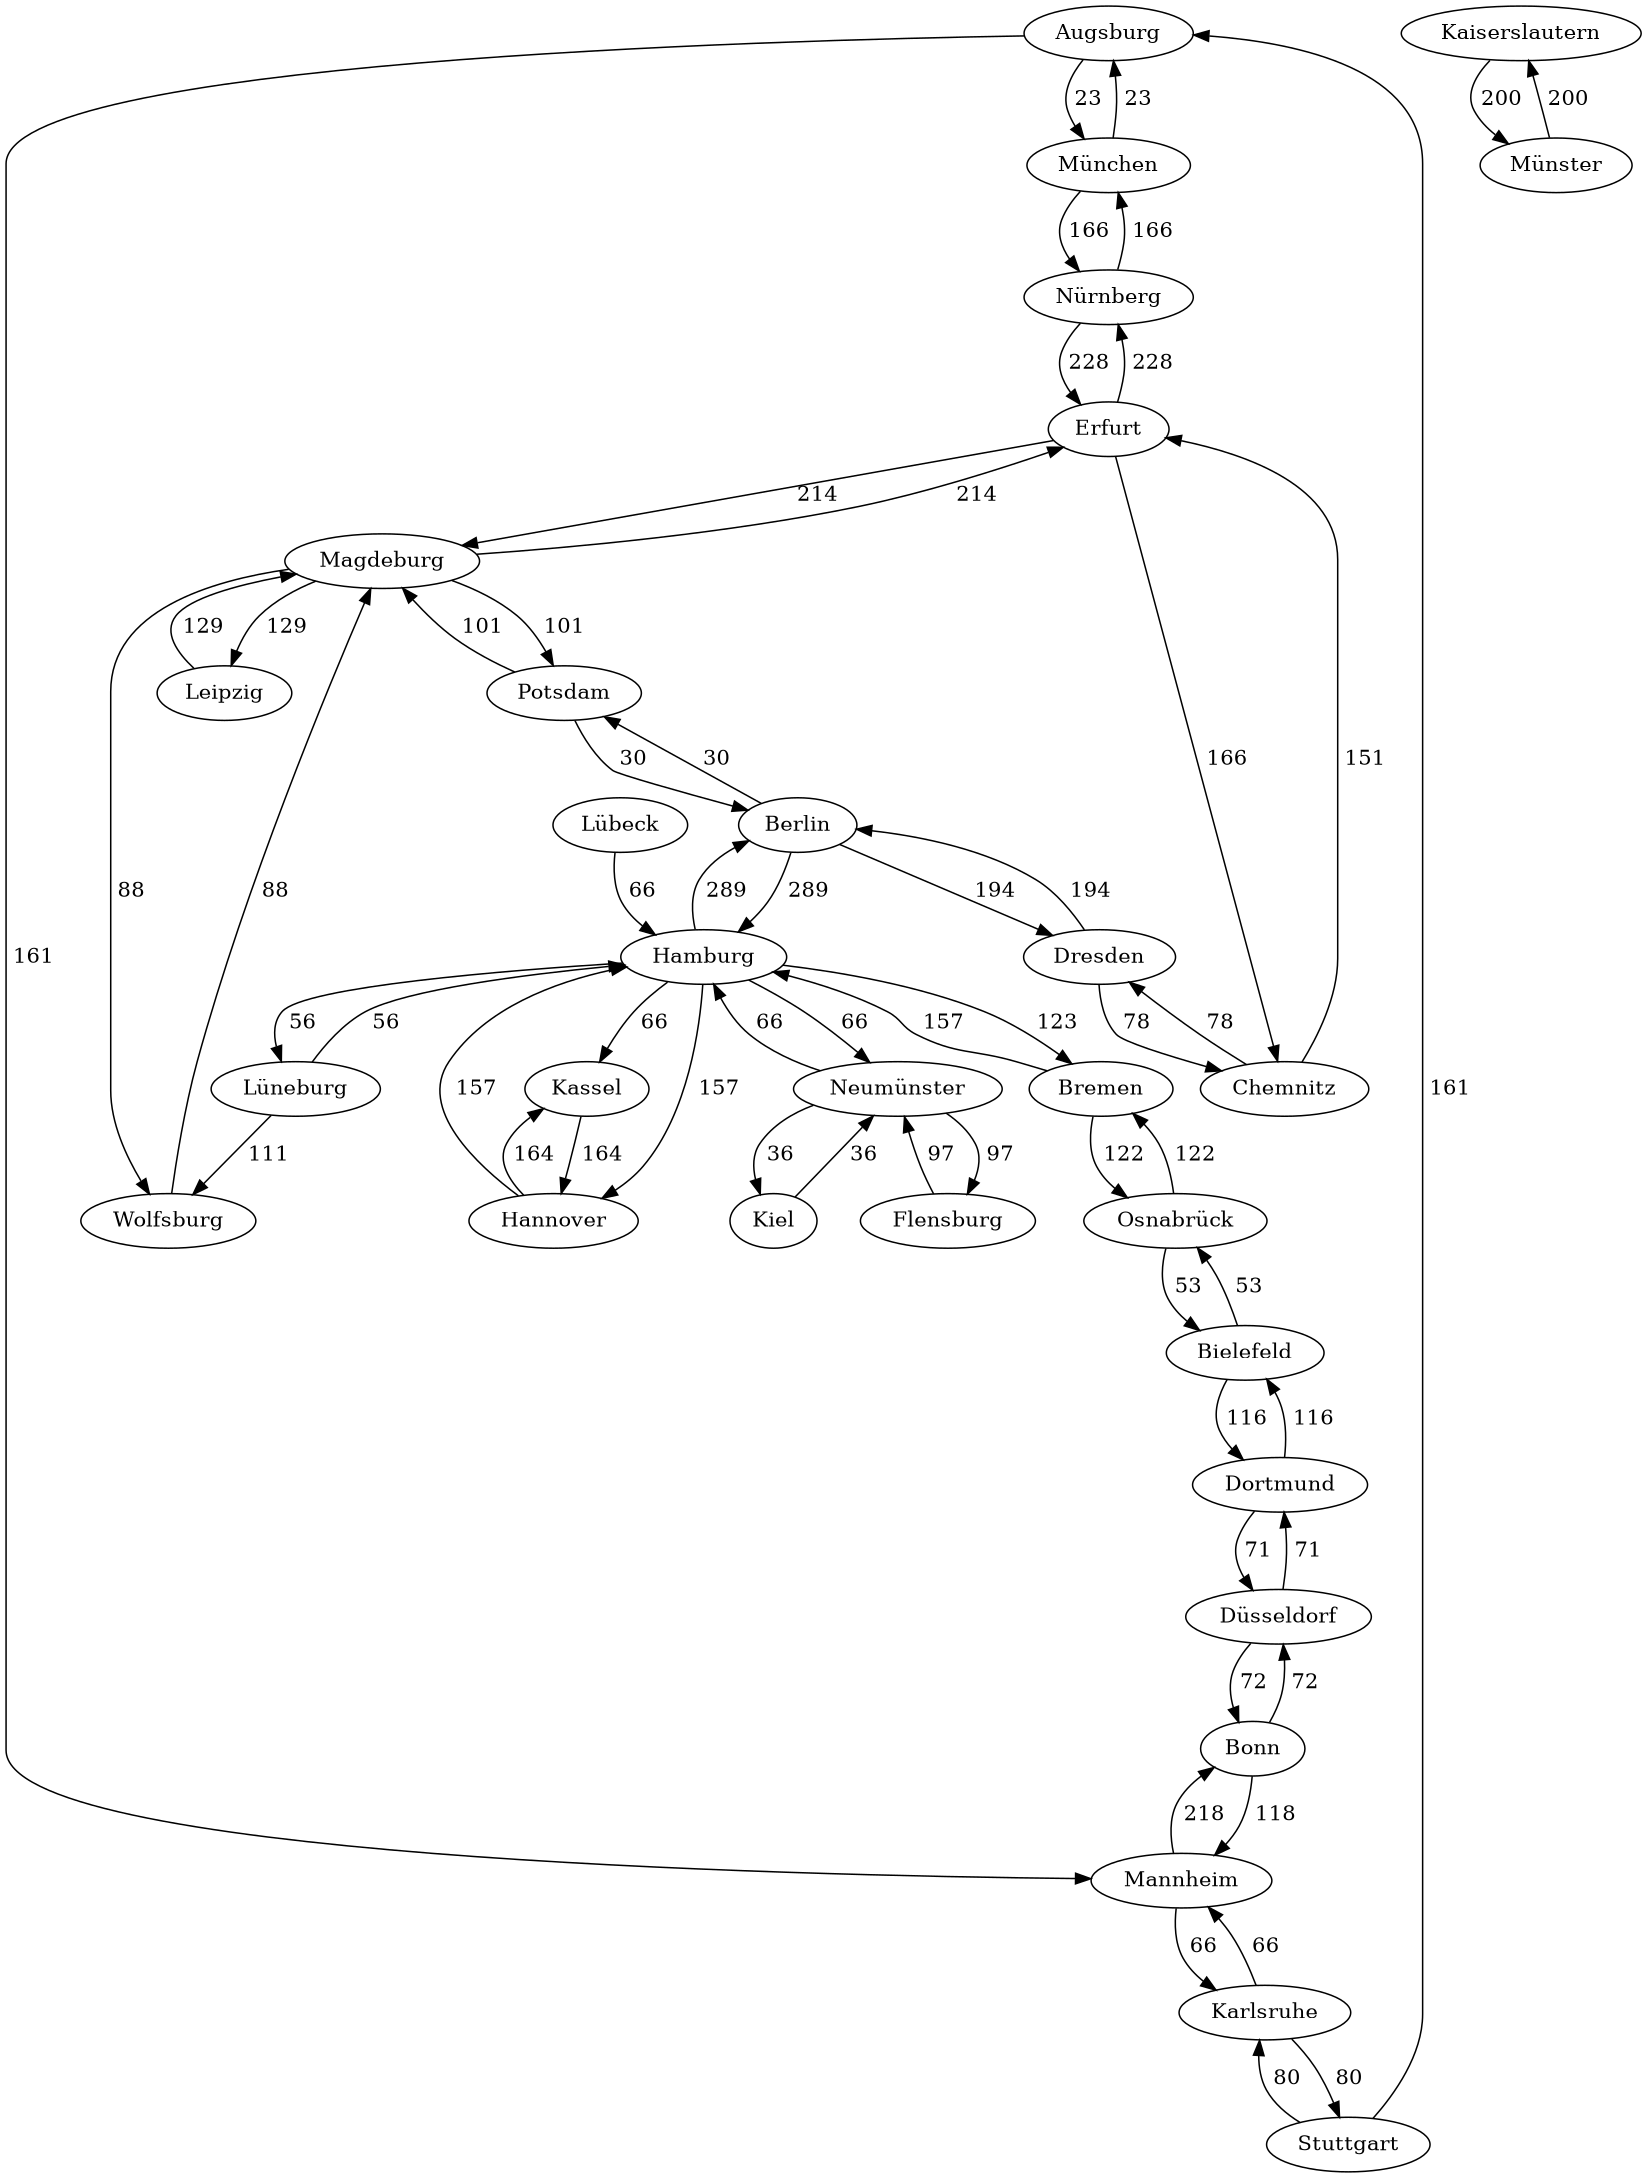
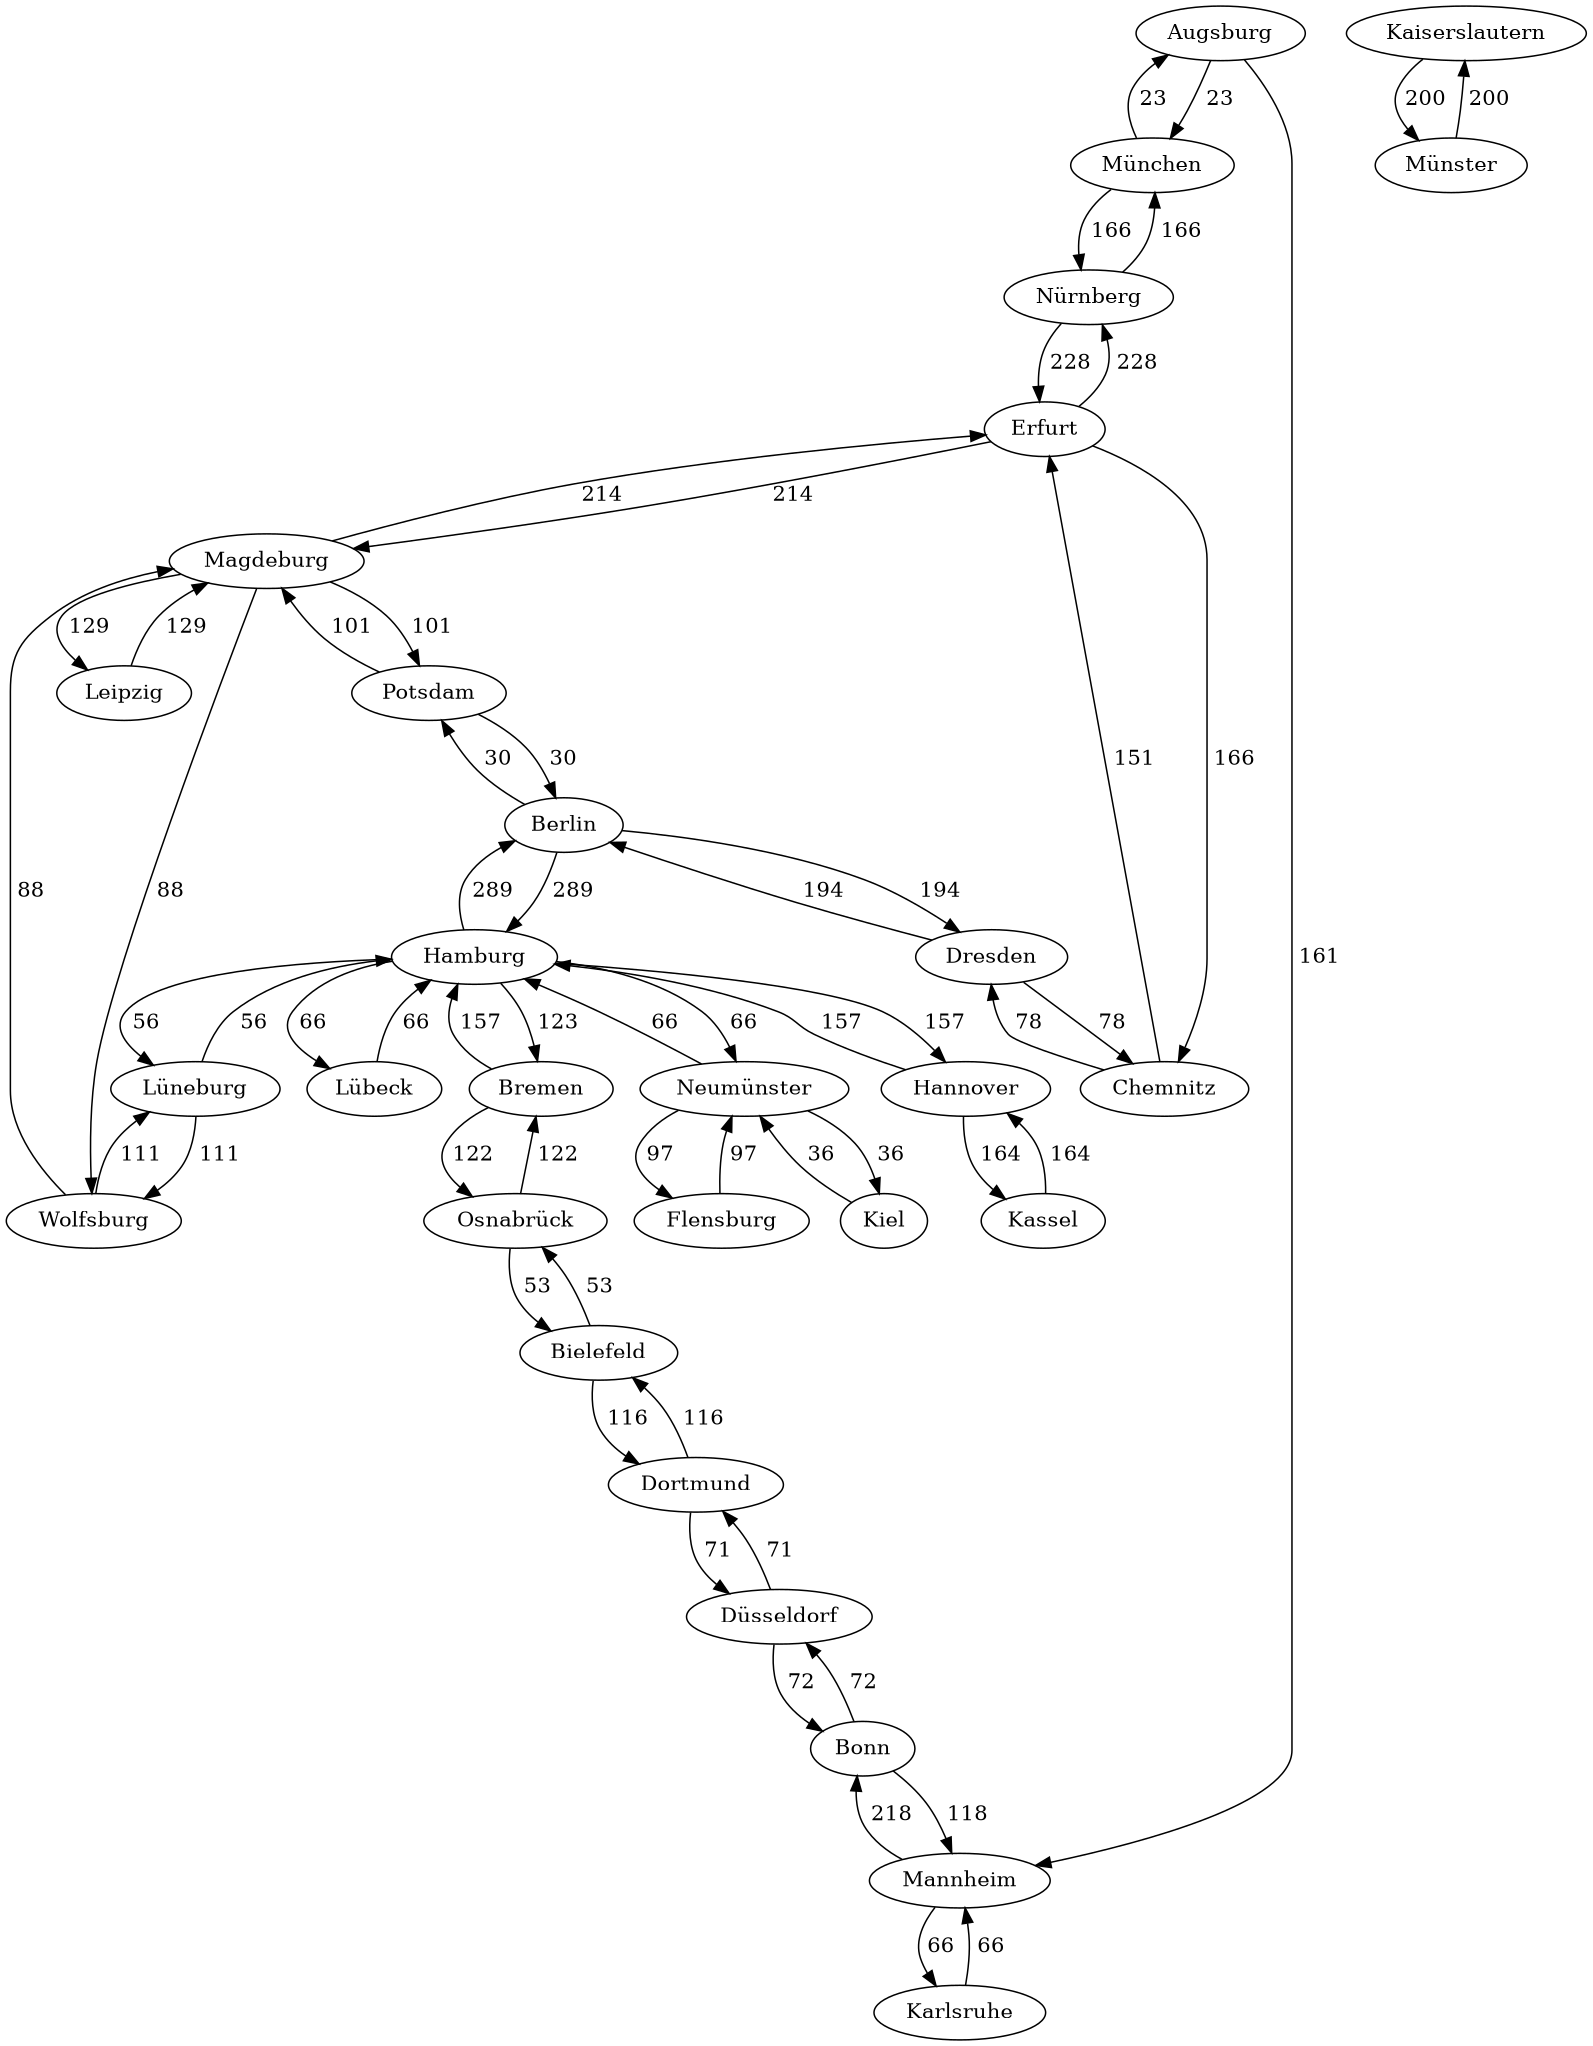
(634, 1012) -> (311, 993)
none -> (108, 1153)
(1348, 2145) -> none
